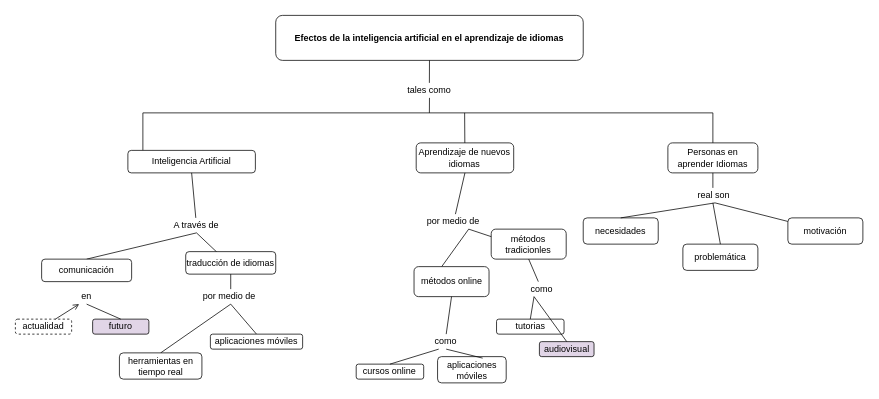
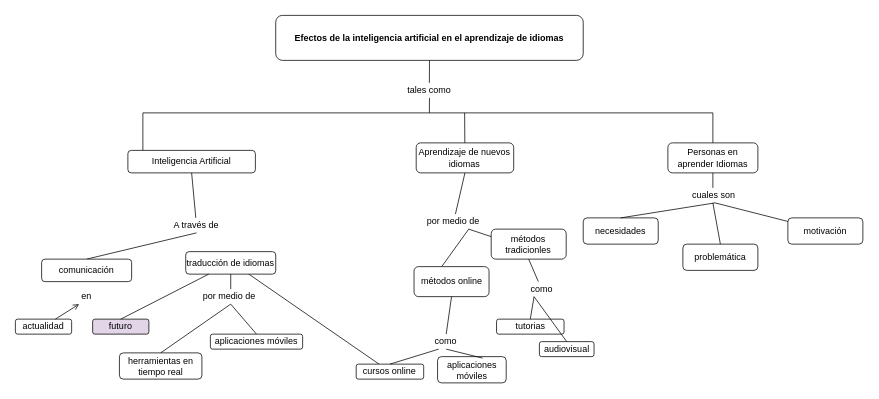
(715, 195) -> (715, 195)
(207, 243) -> (313, 319)
(104, 312) -> (164, 297)
(44, 327) -> (44, 327)
(567, 349) -> (567, 349)
